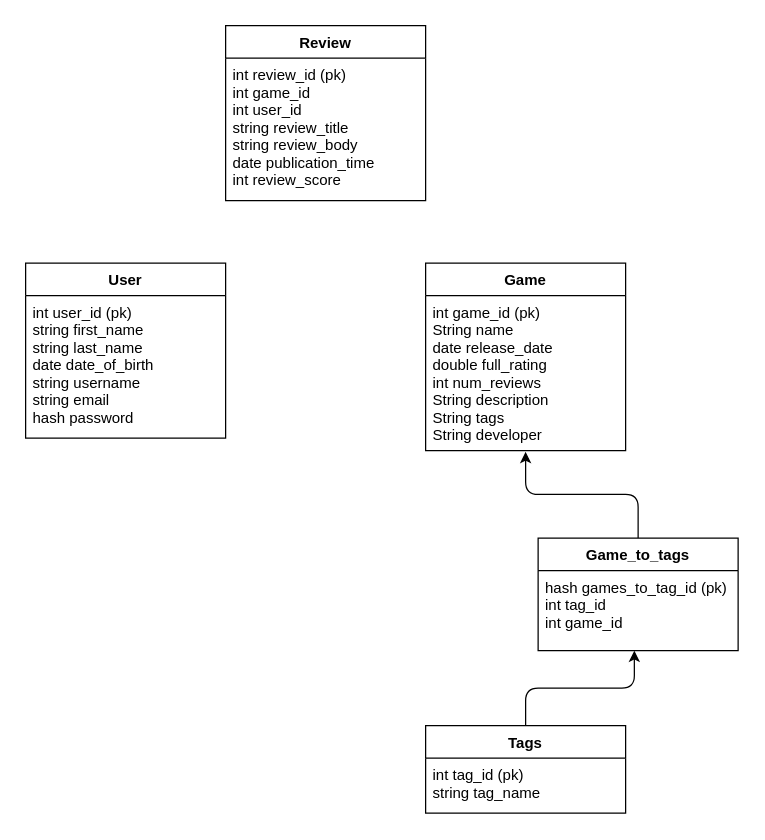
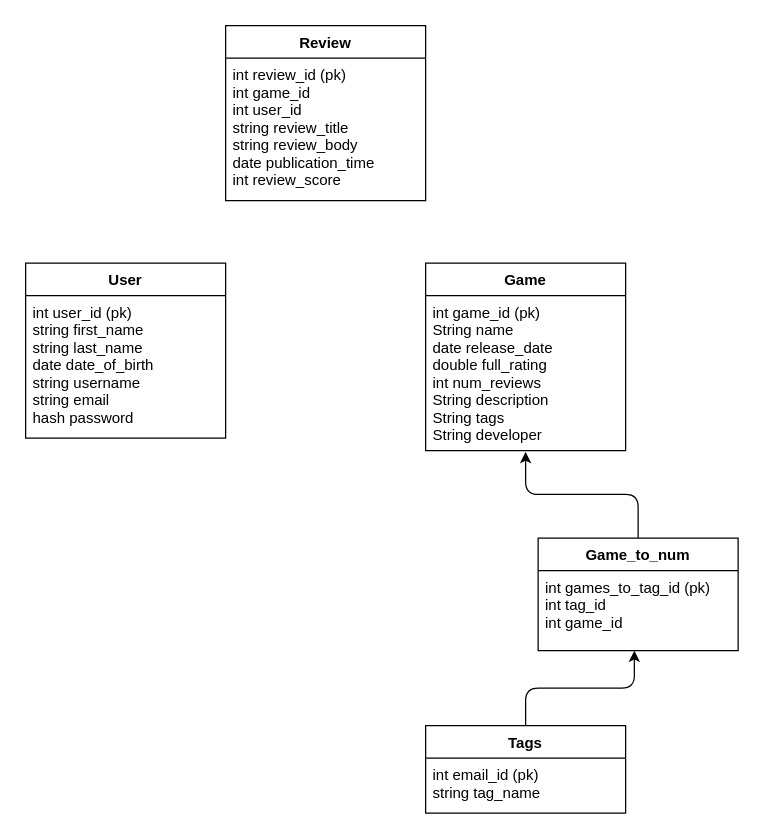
(638, 555) -> (638, 555)
(644, 588) -> (638, 588)
(488, 775) -> (492, 775)
